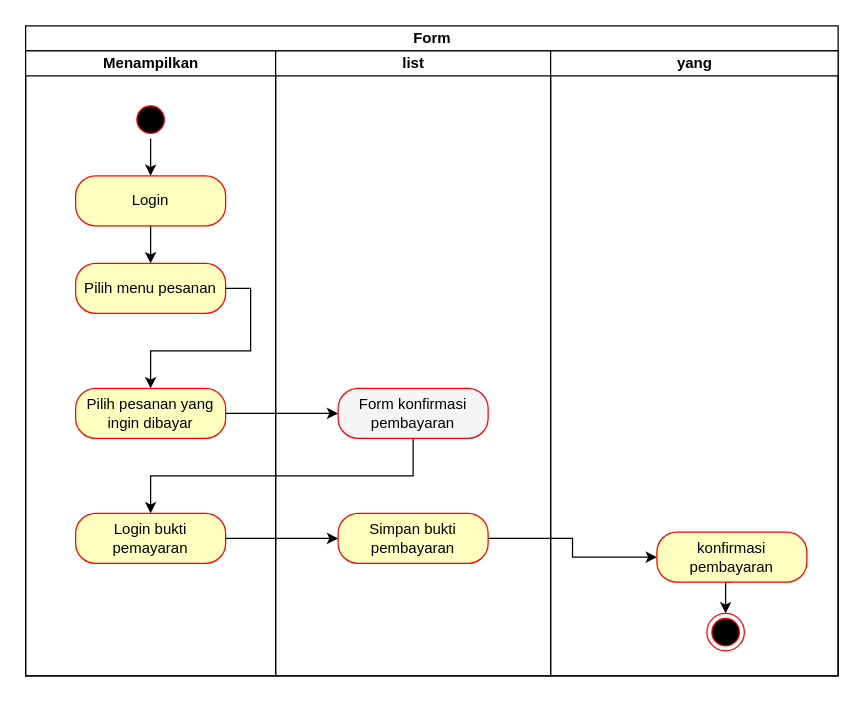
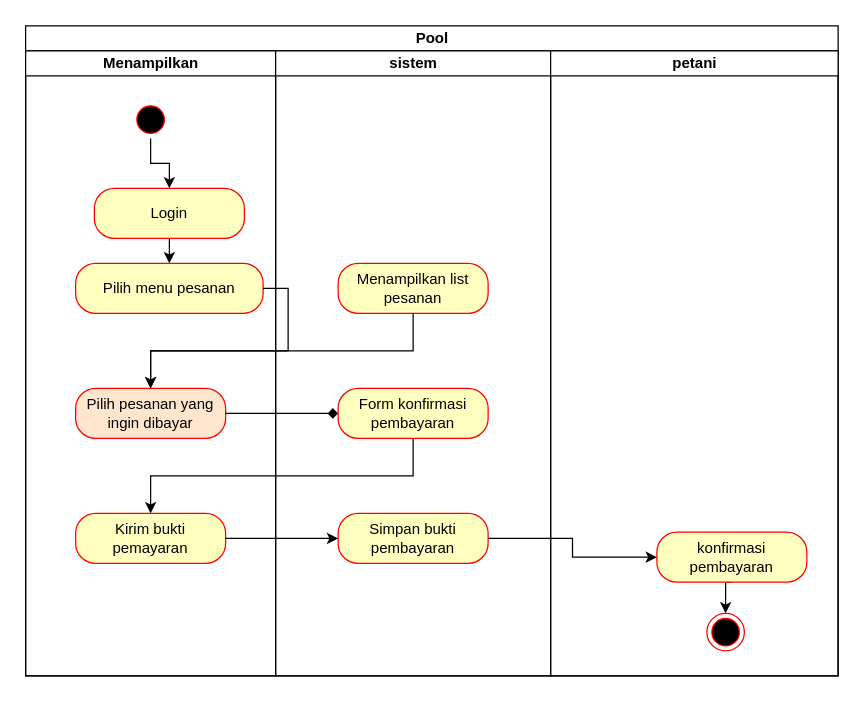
(433, 38) -> (433, 38)
(414, 63) -> (414, 63)
(695, 63) -> (695, 63)
(151, 201) -> (169, 213)
(151, 288) -> (169, 288)
none -> (413, 288)
none -> (370, 351)
(151, 413) -> (151, 413)
(328, 413) -> (327, 413)
(413, 413) -> (413, 413)
(151, 538) -> (151, 538)
